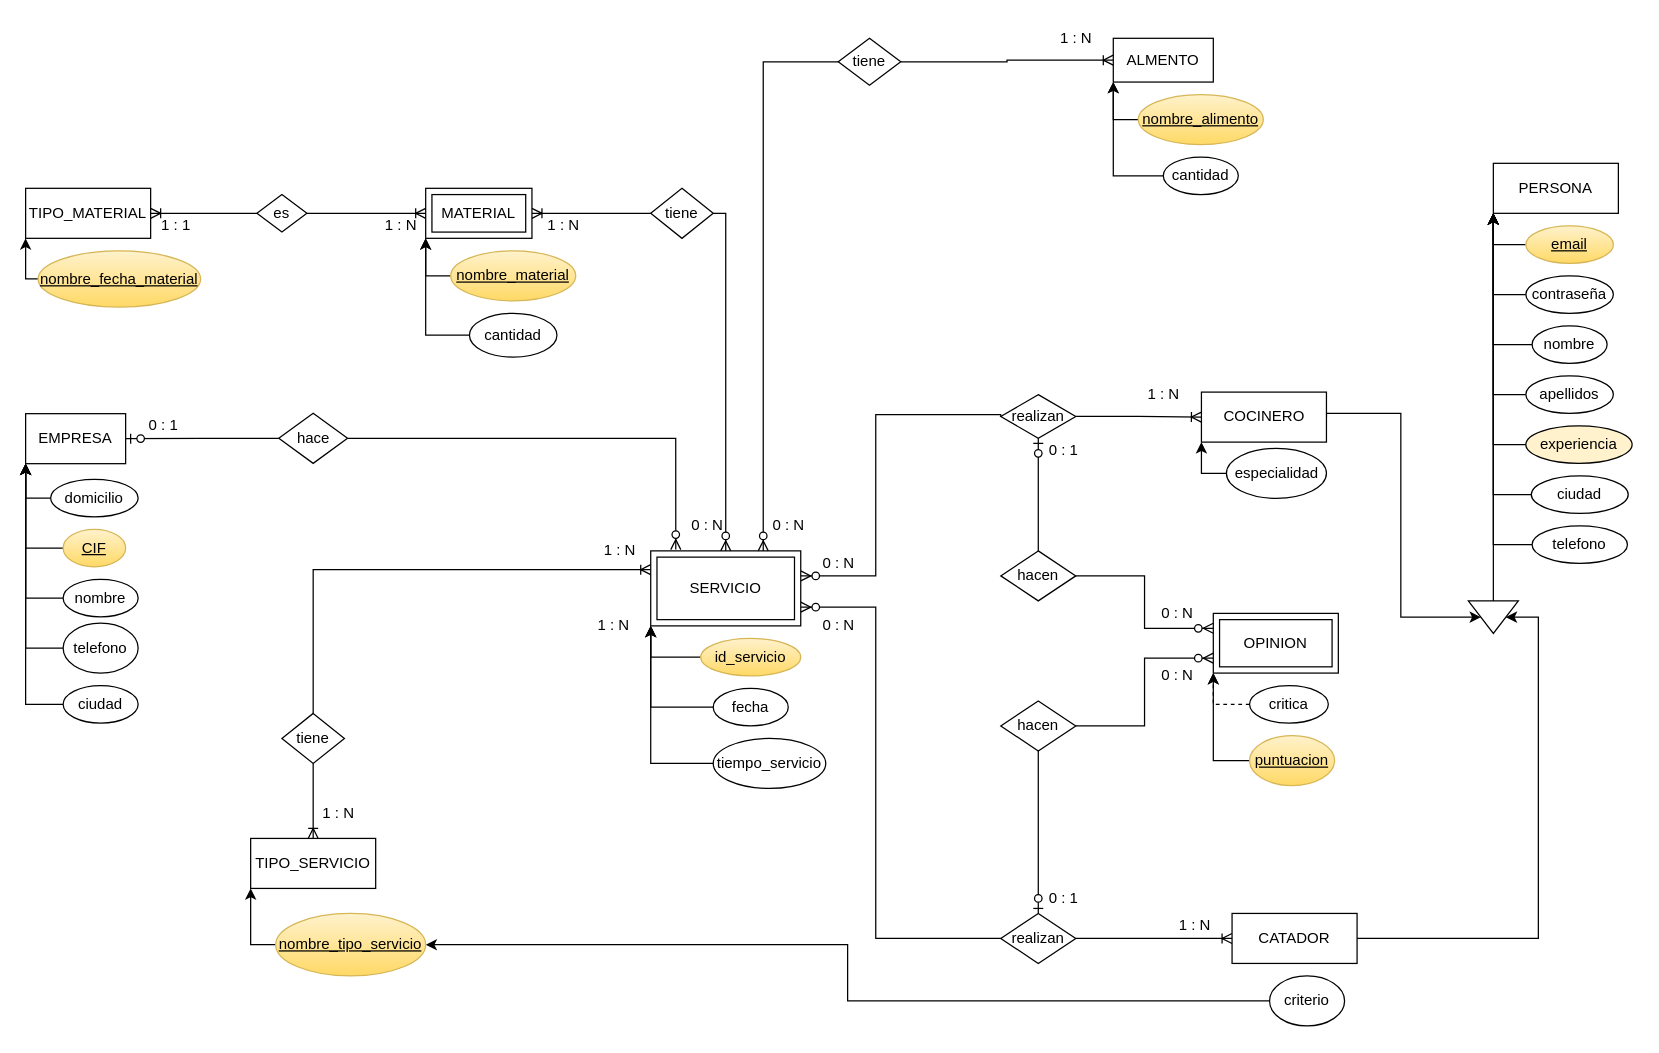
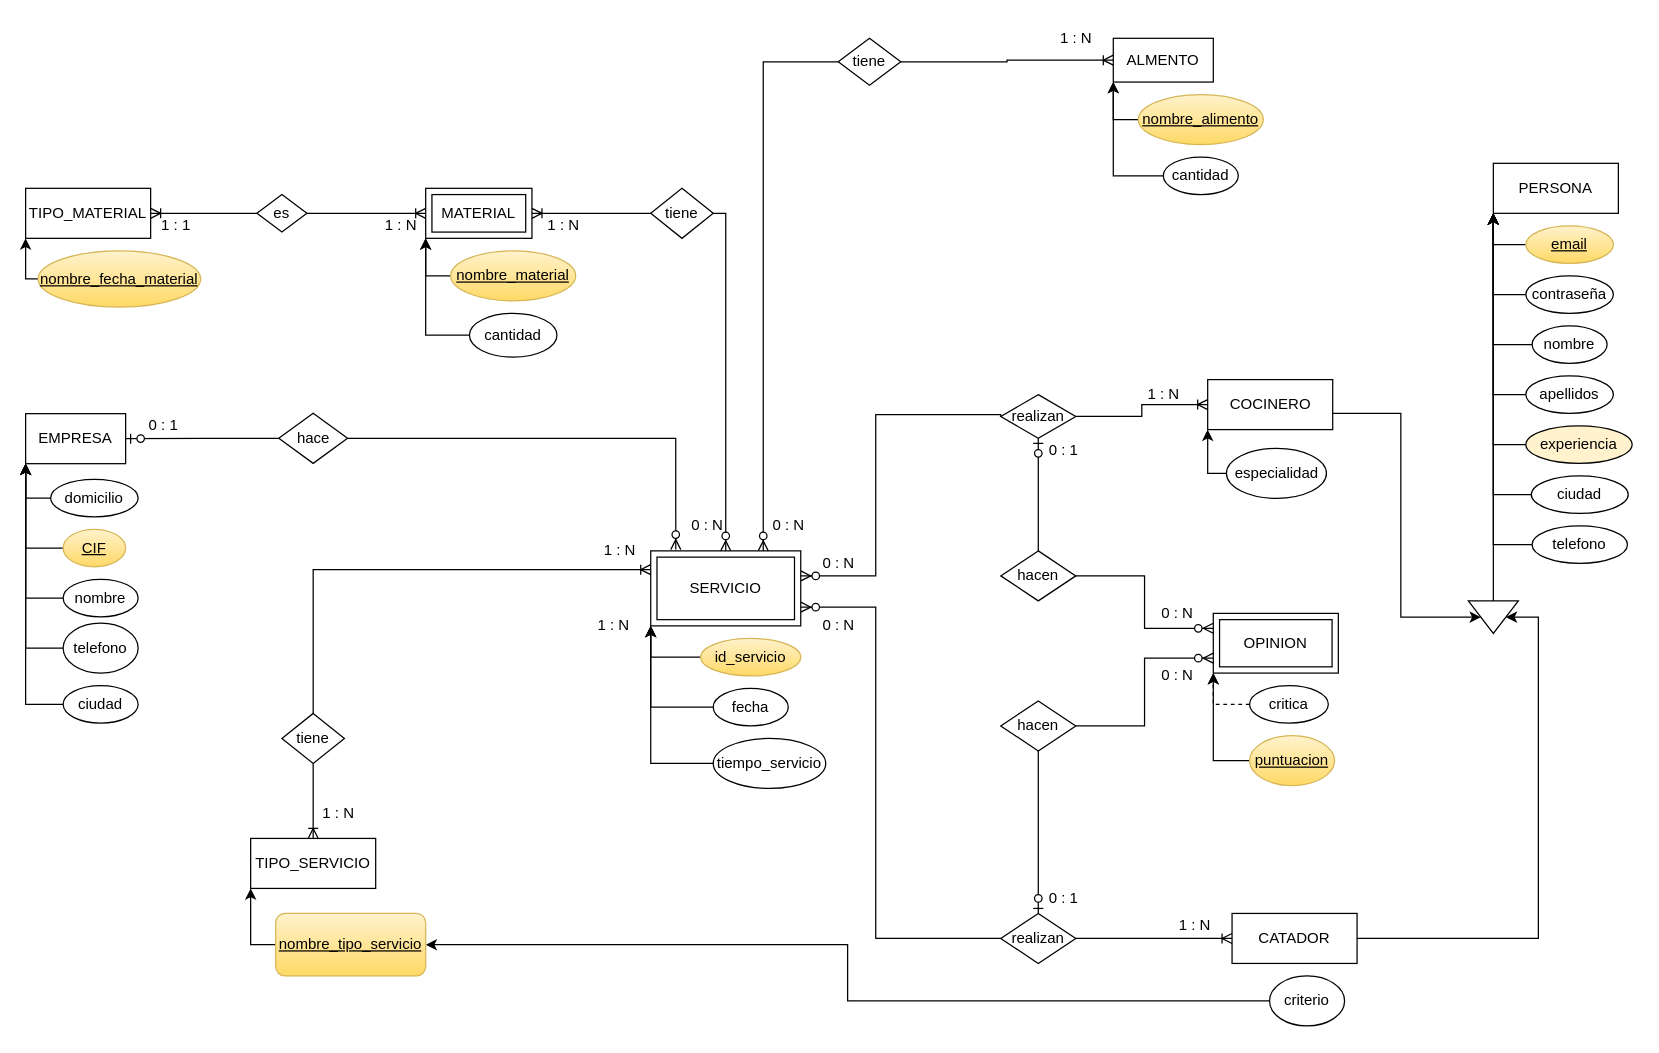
(1264, 417) -> (1270, 404)
(351, 944) -> (351, 944)
